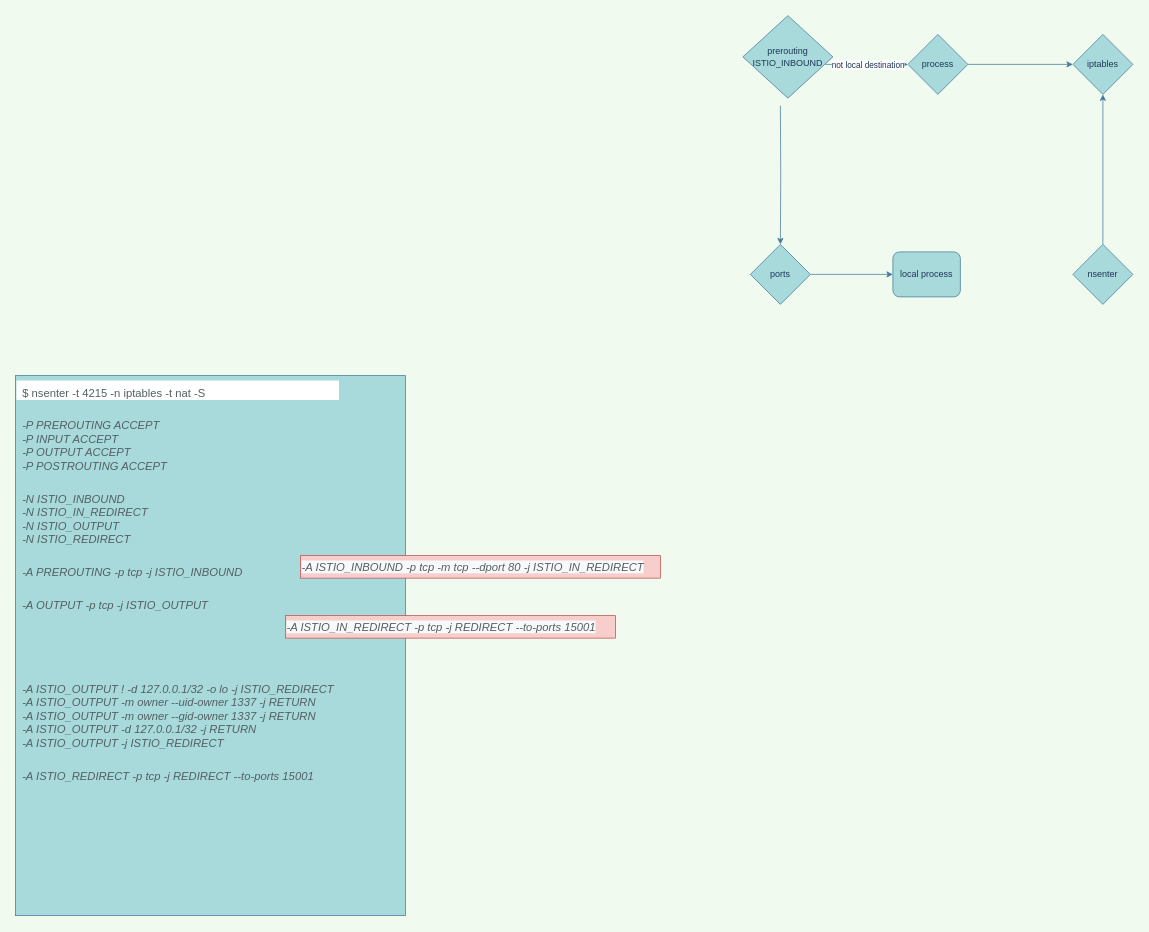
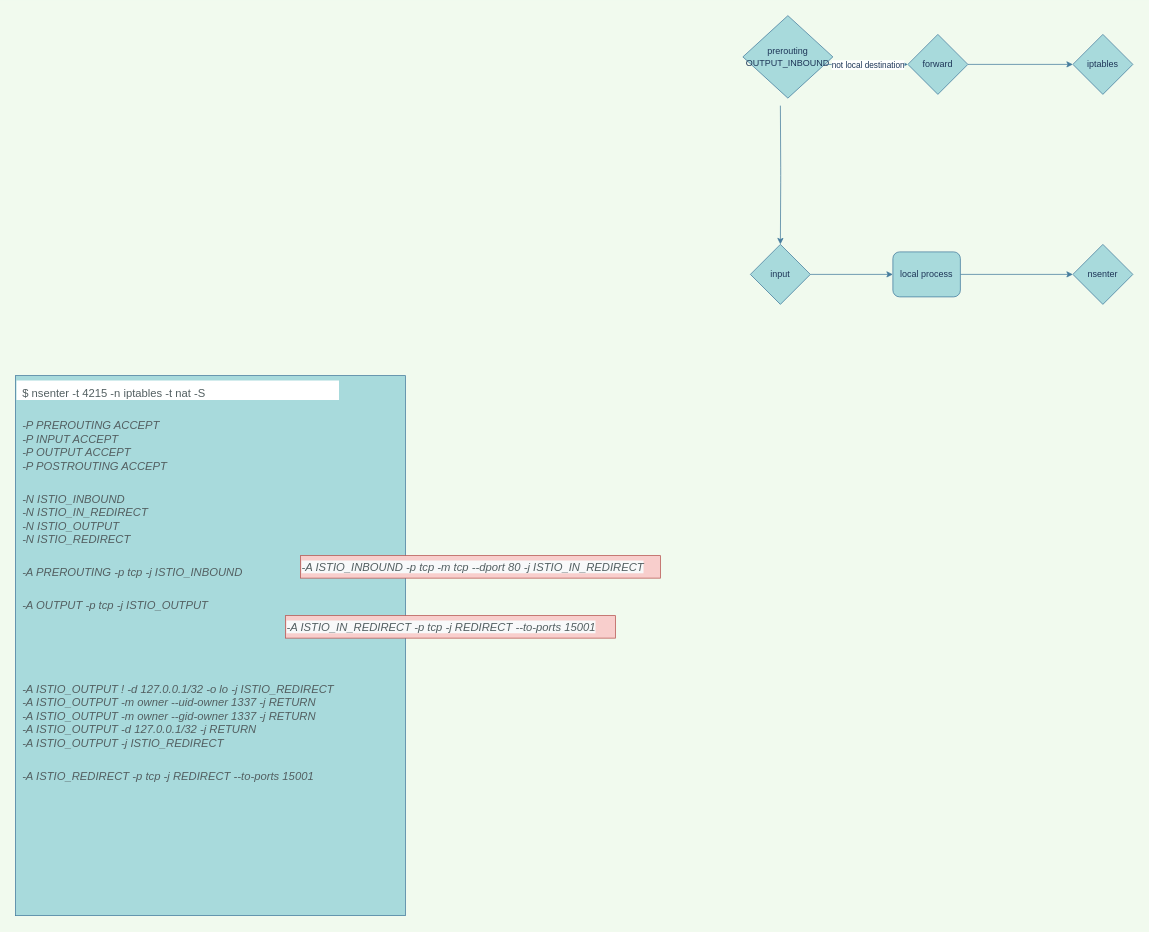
(788, 57) -> (788, 57)
(938, 64) -> (938, 64)
(1103, 101) -> none
(780, 274) -> (780, 274)
none -> (1014, 274)
